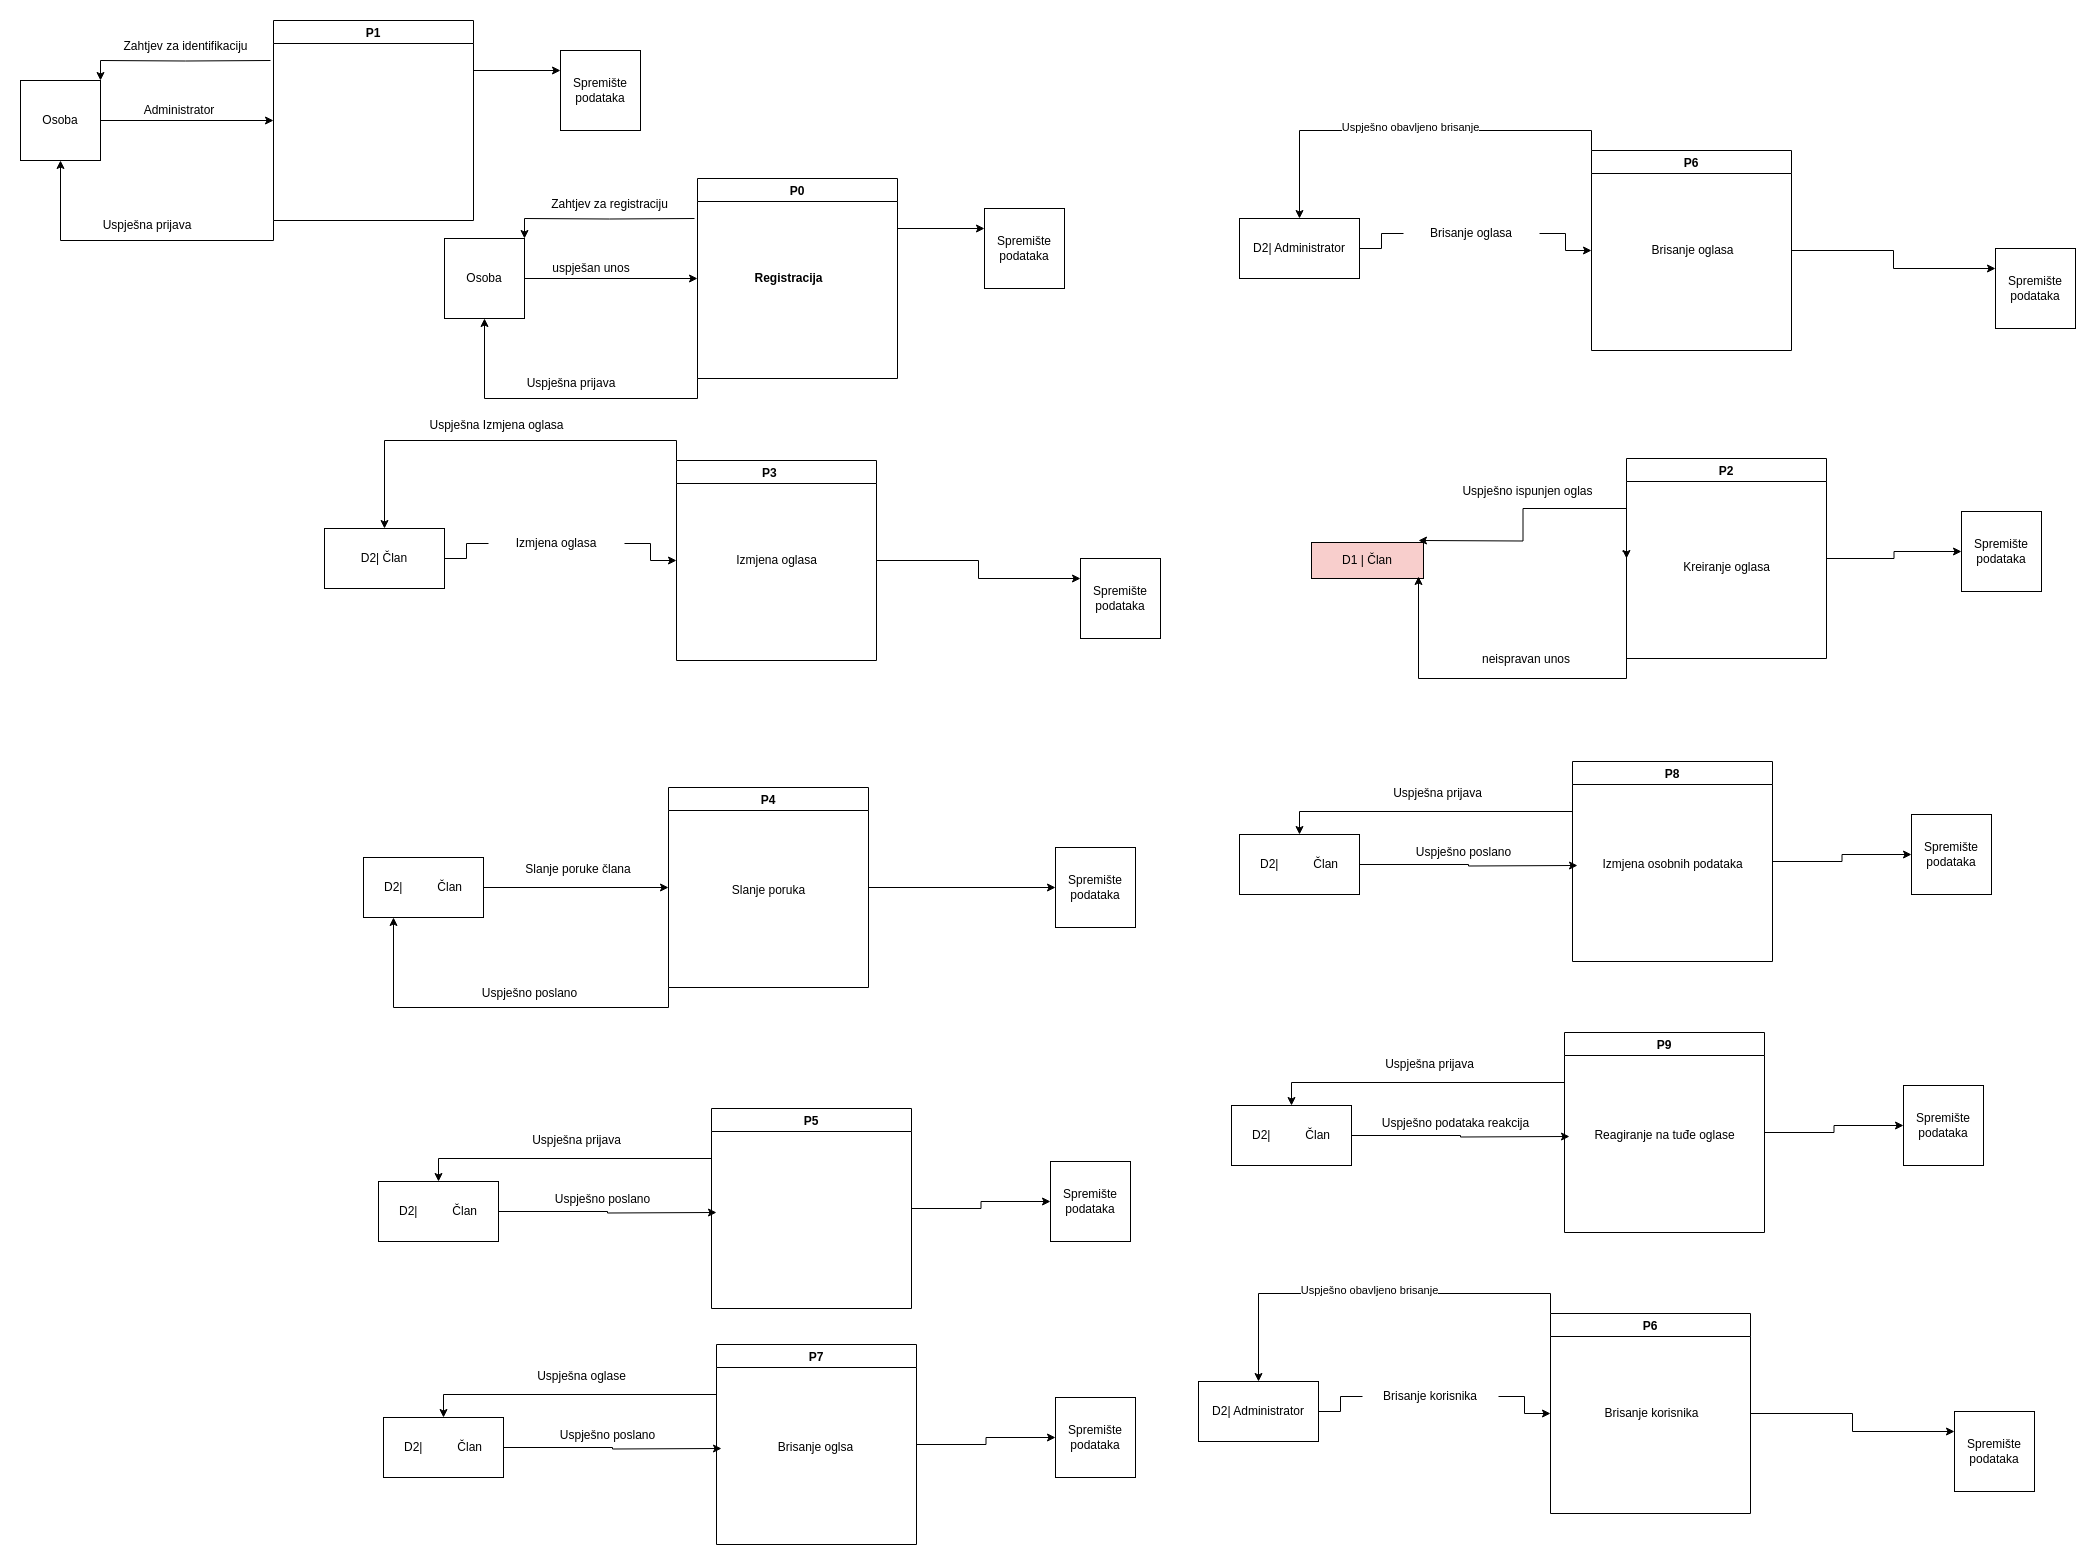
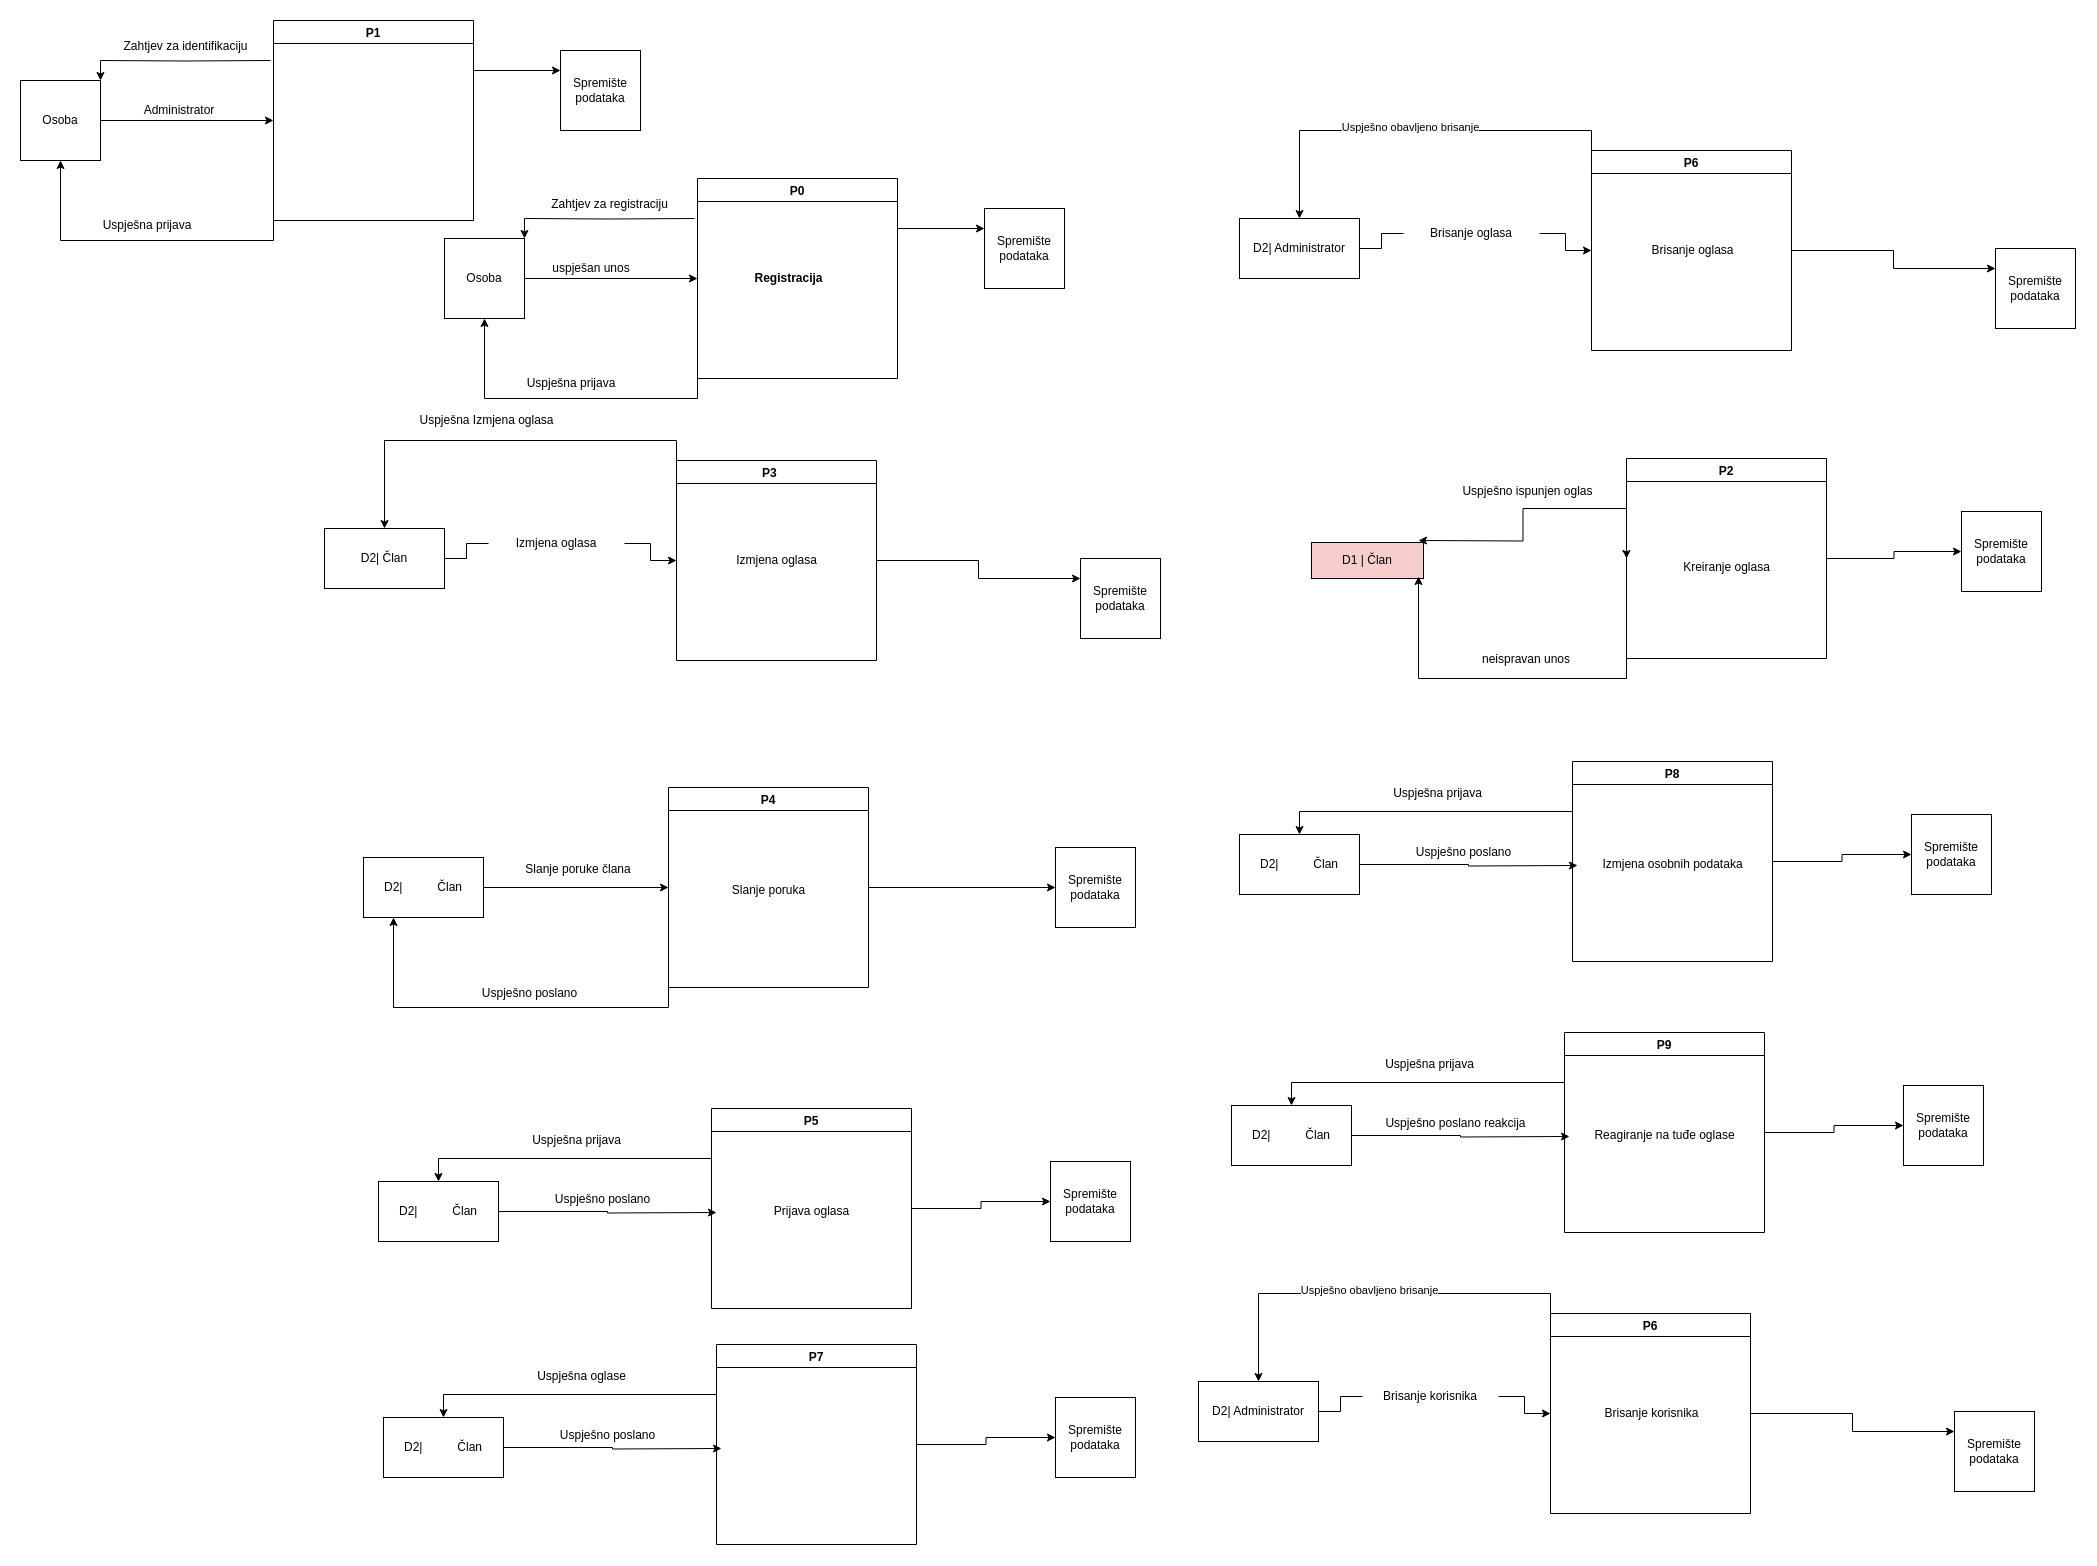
(497, 426) -> (487, 421)
(1456, 1124) -> (1456, 1124)
none -> (811, 1212)
(815, 1448) -> none
